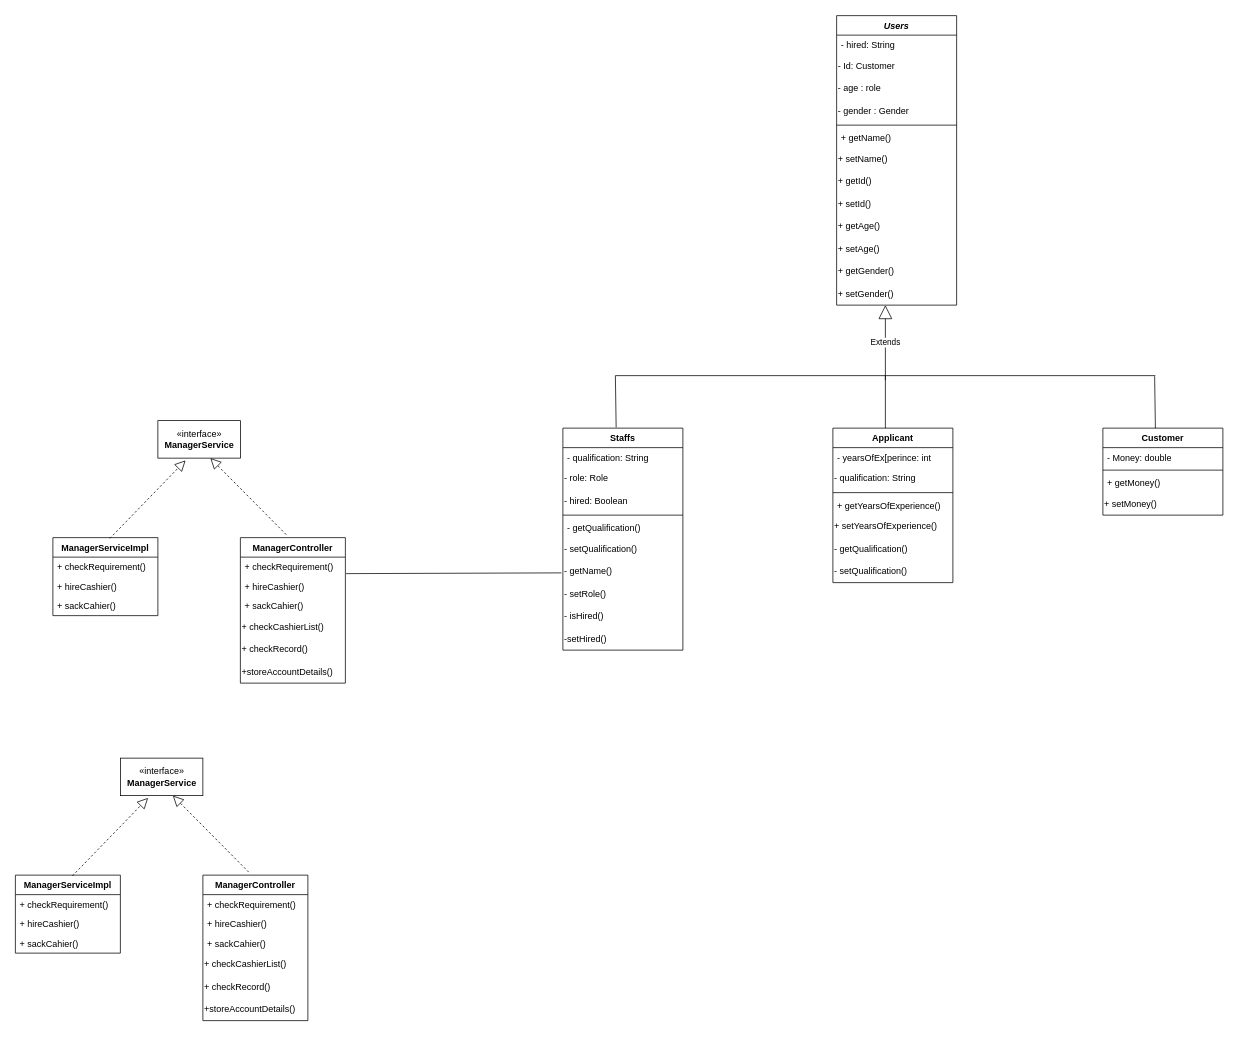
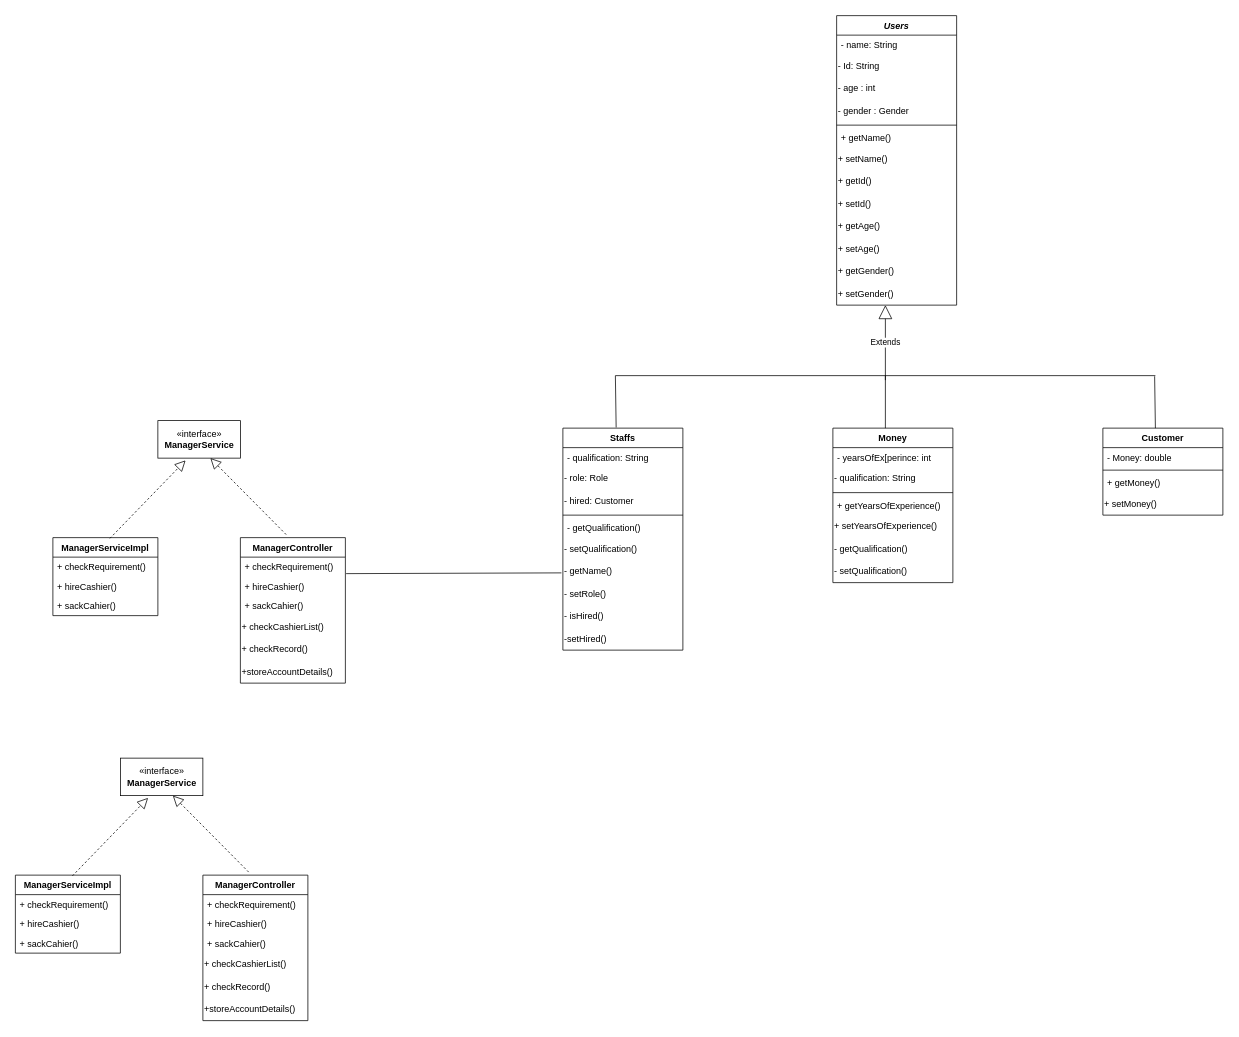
(873, 45) -> (871, 45)
(870, 66) -> (864, 66)
(863, 88) -> (860, 88)
(893, 438) -> (893, 438)
(599, 501) -> (603, 501)
